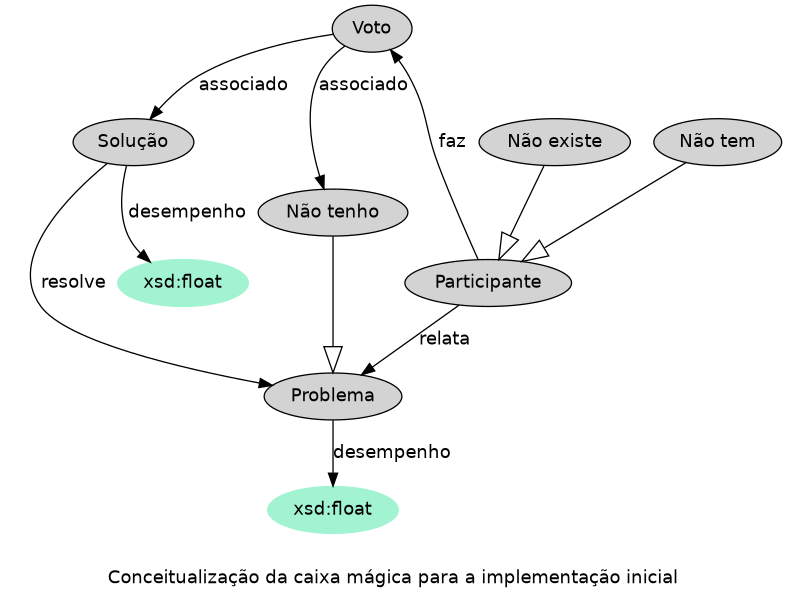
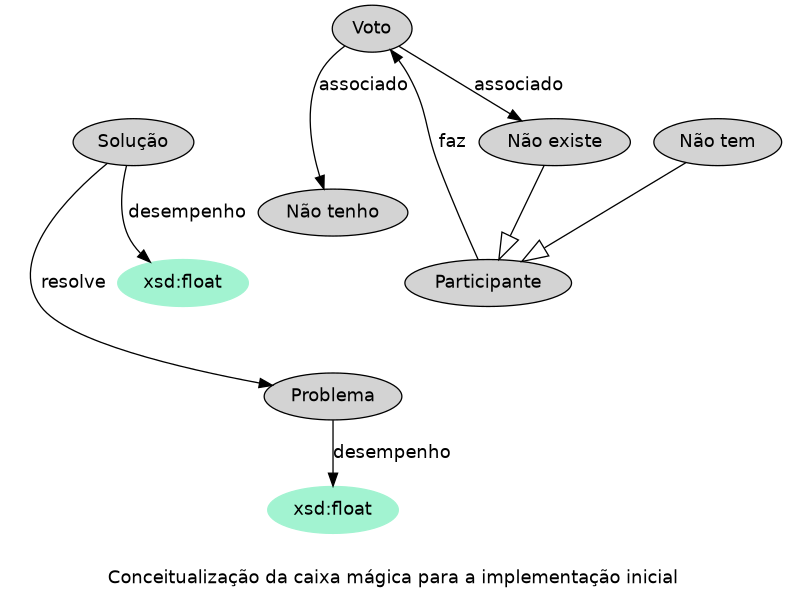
(239, 57) -> (455, 80)
(333, 291) -> none
(416, 336) -> none
